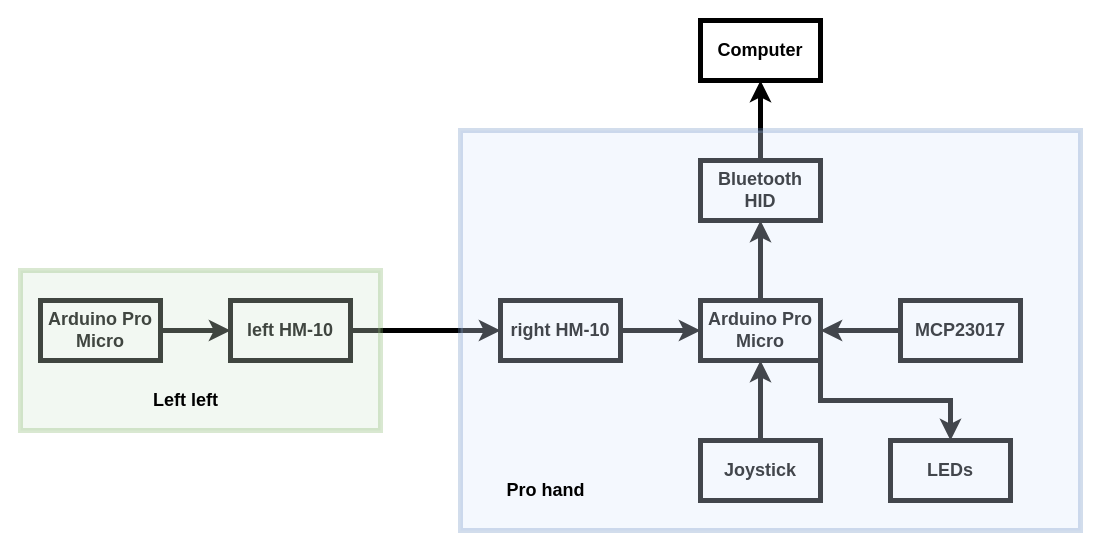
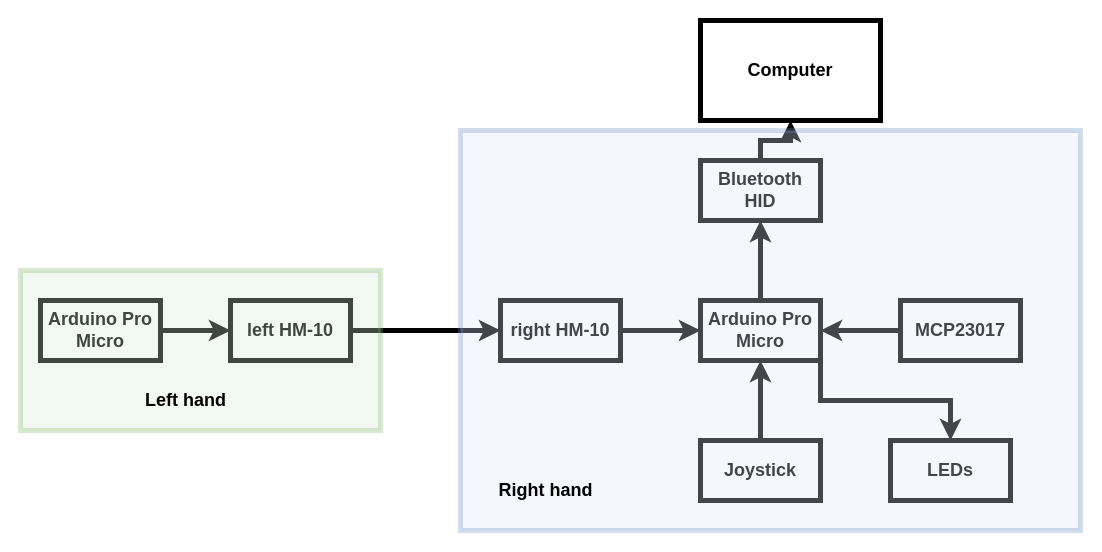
(761, 51) -> (791, 71)
(186, 401) -> (186, 401)
(546, 491) -> (546, 491)
